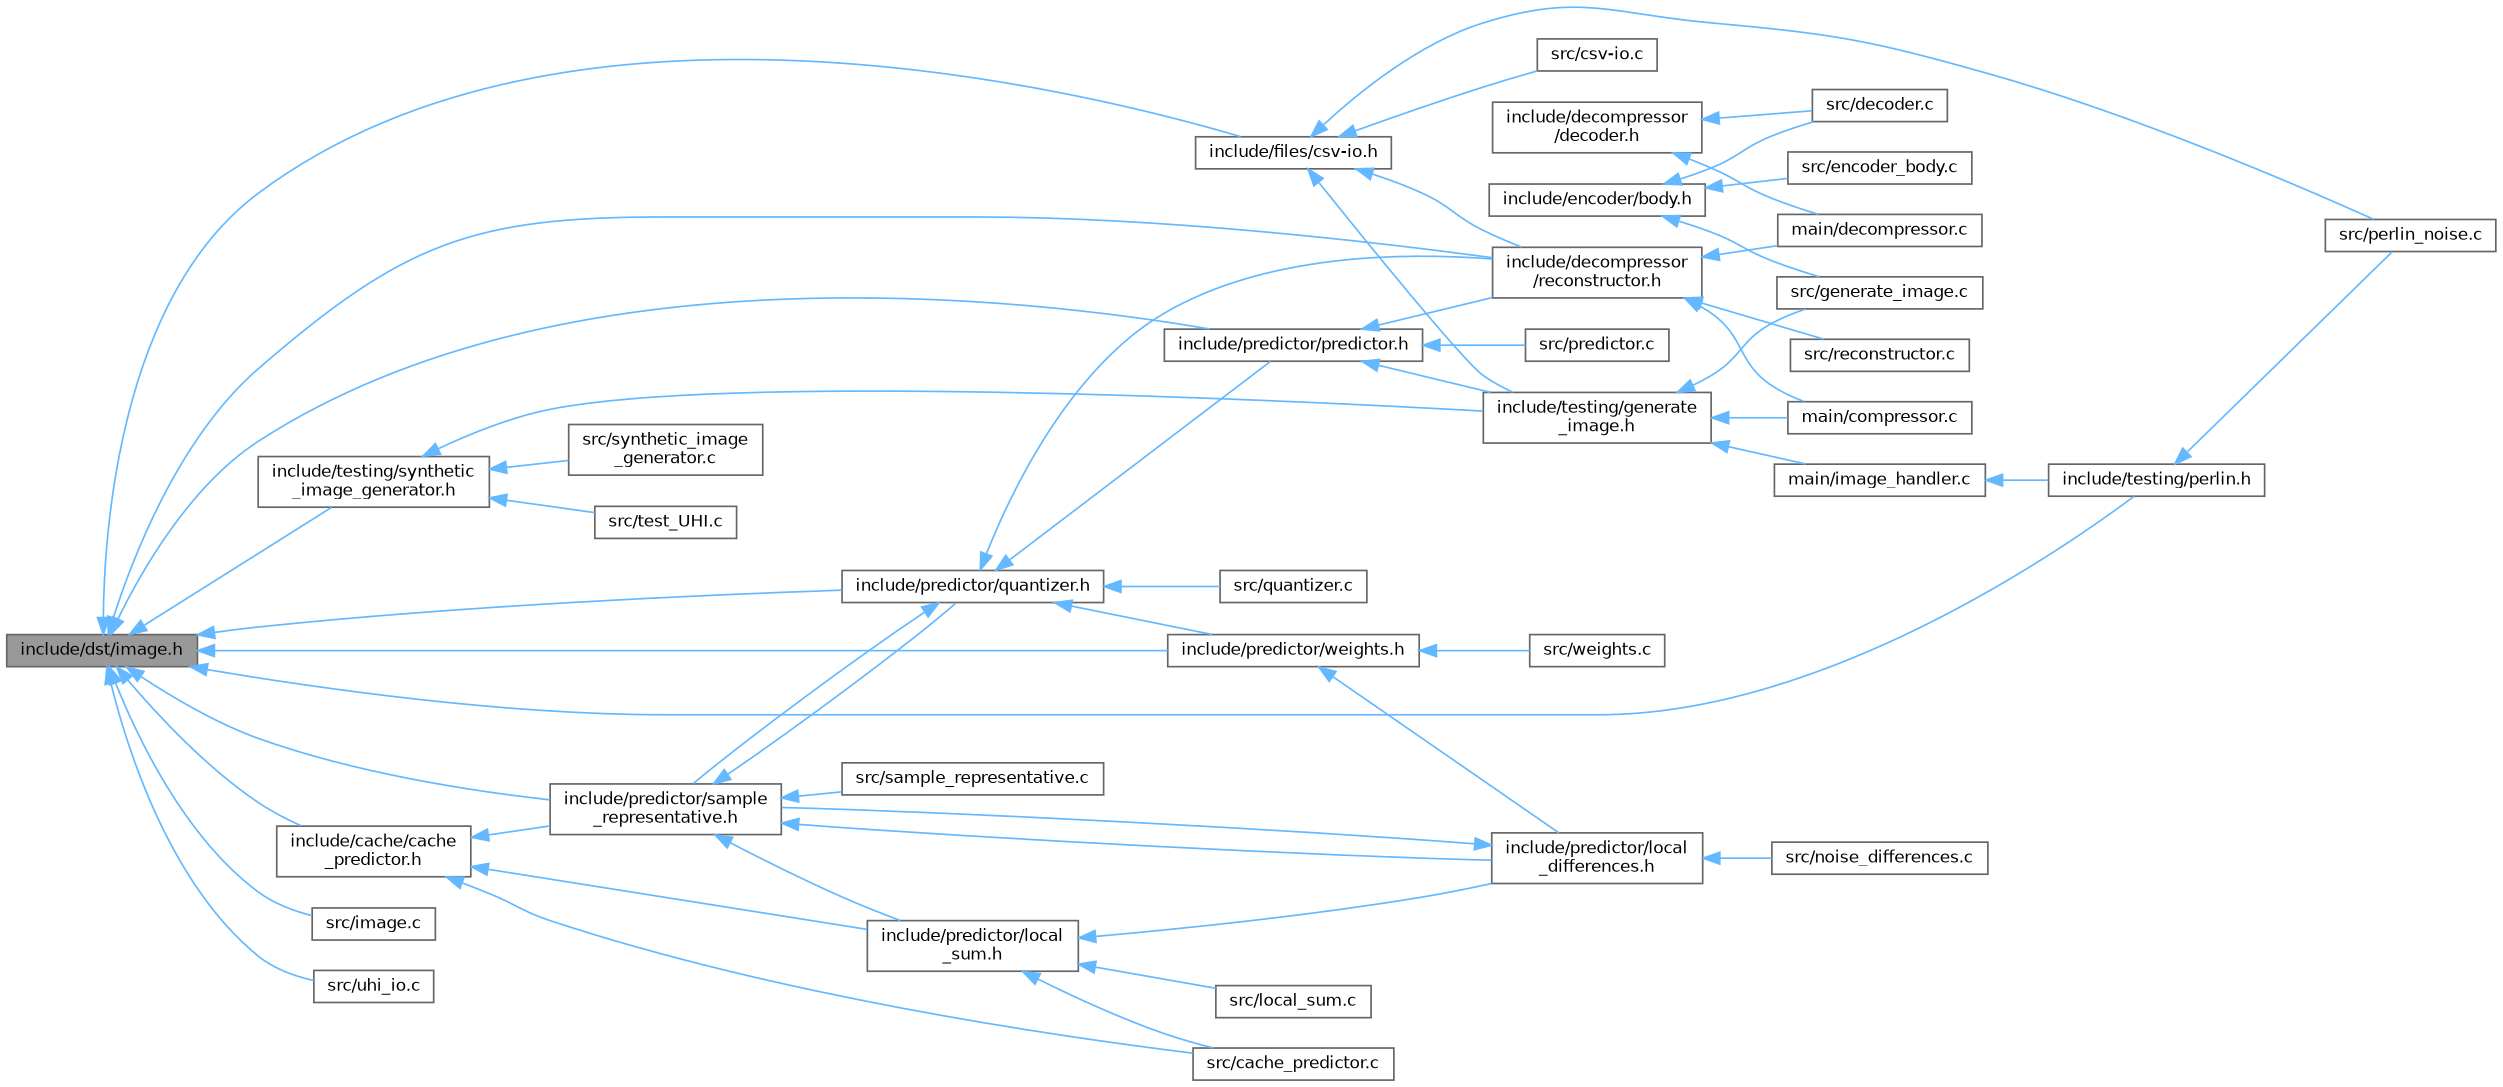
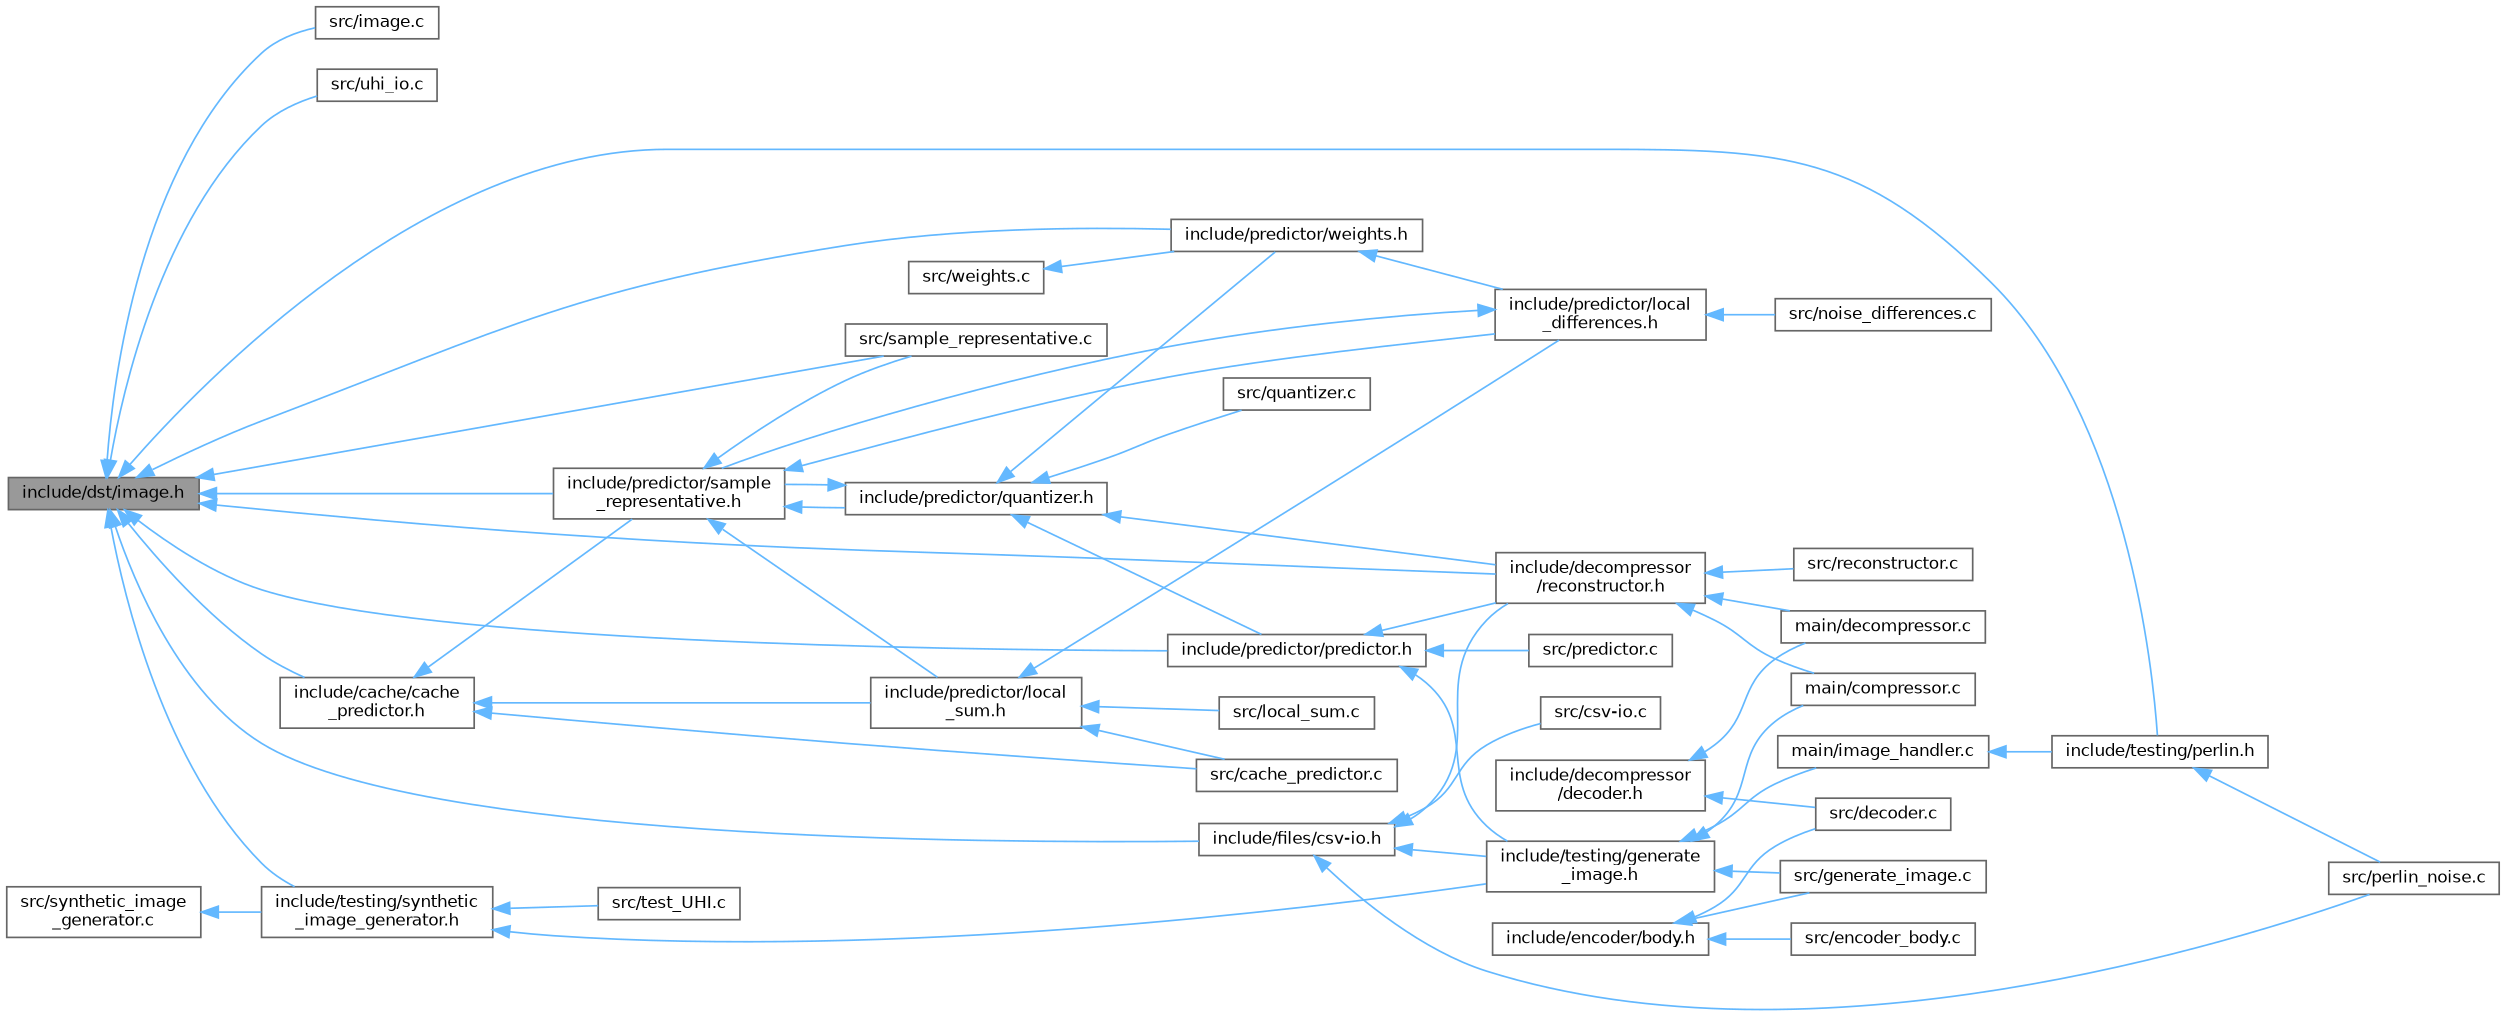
(538, 464) -> (240, 912)
(528, 605) -> (549, 415)
(1483, 651) -> (1118, 259)
